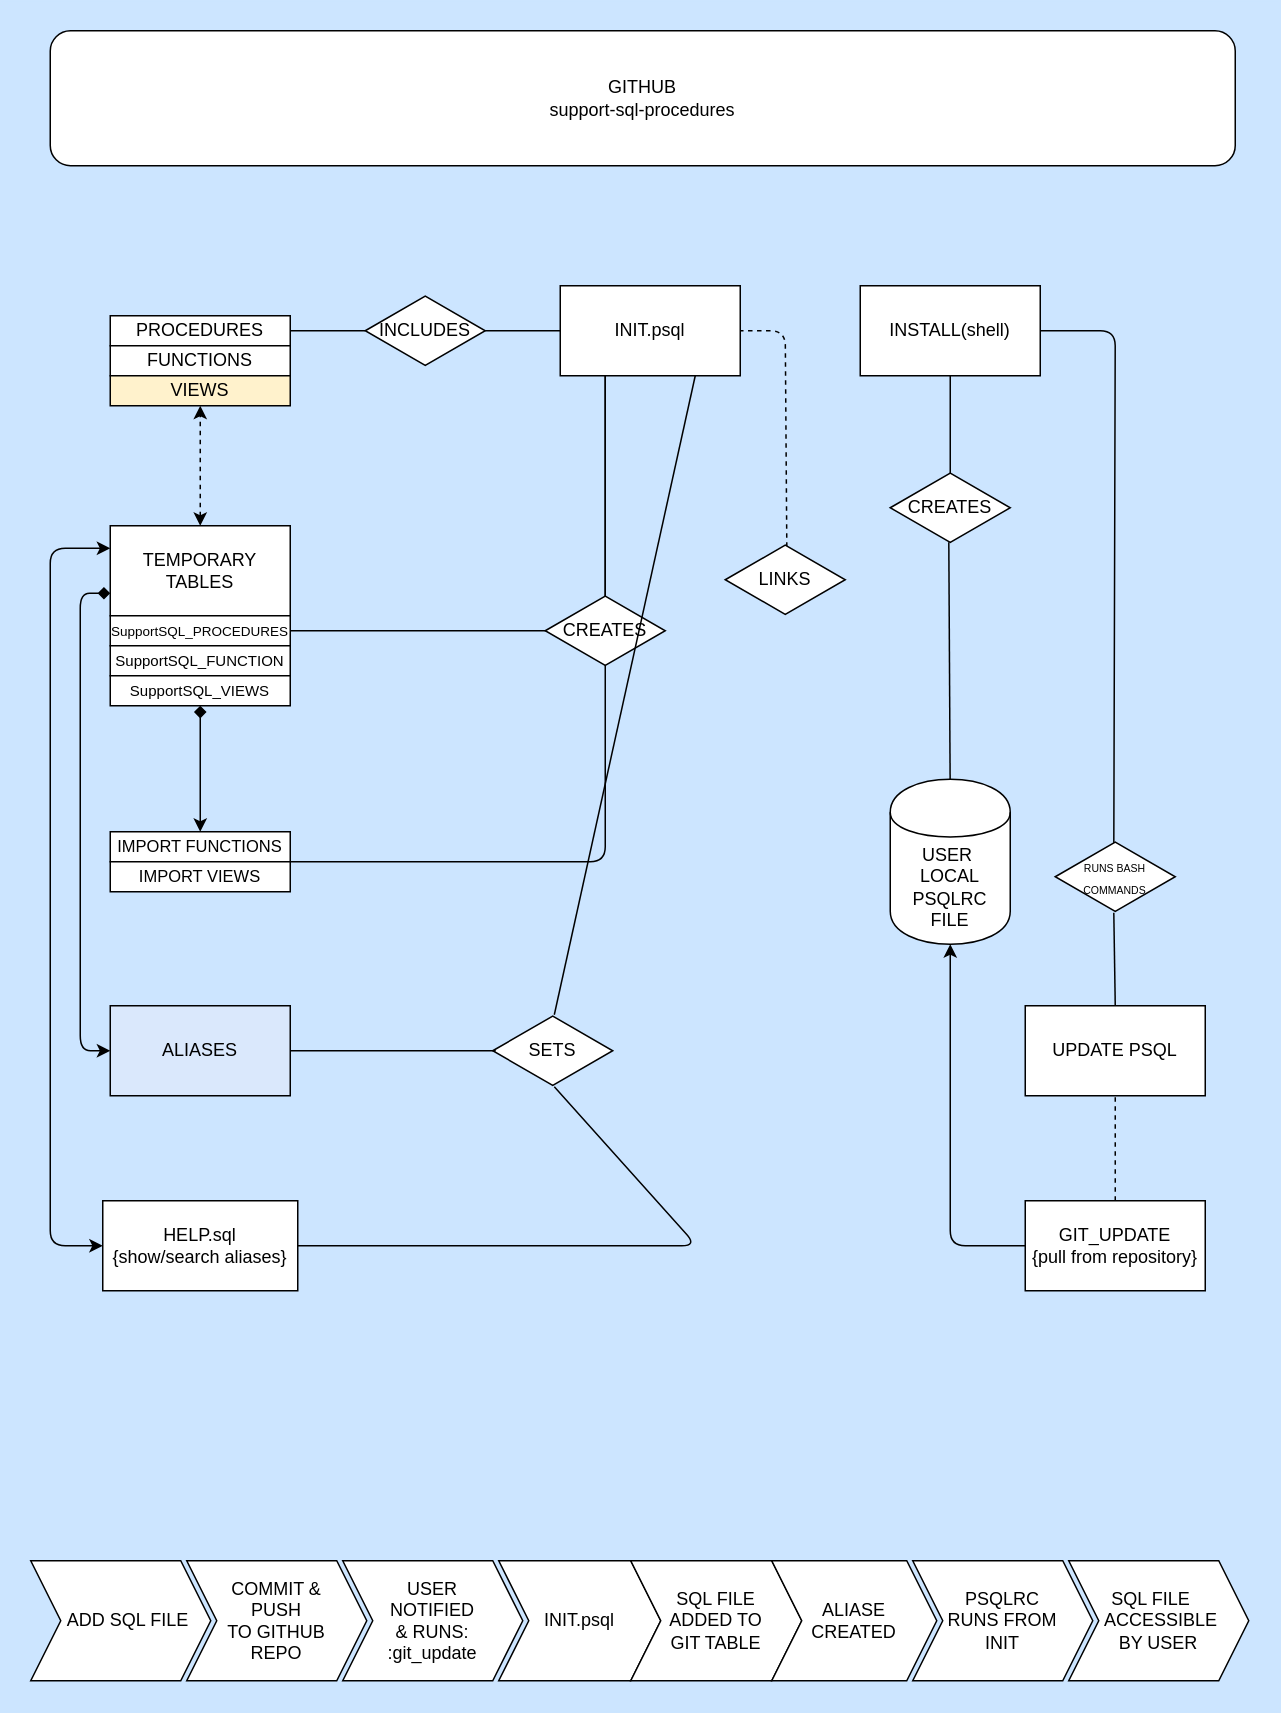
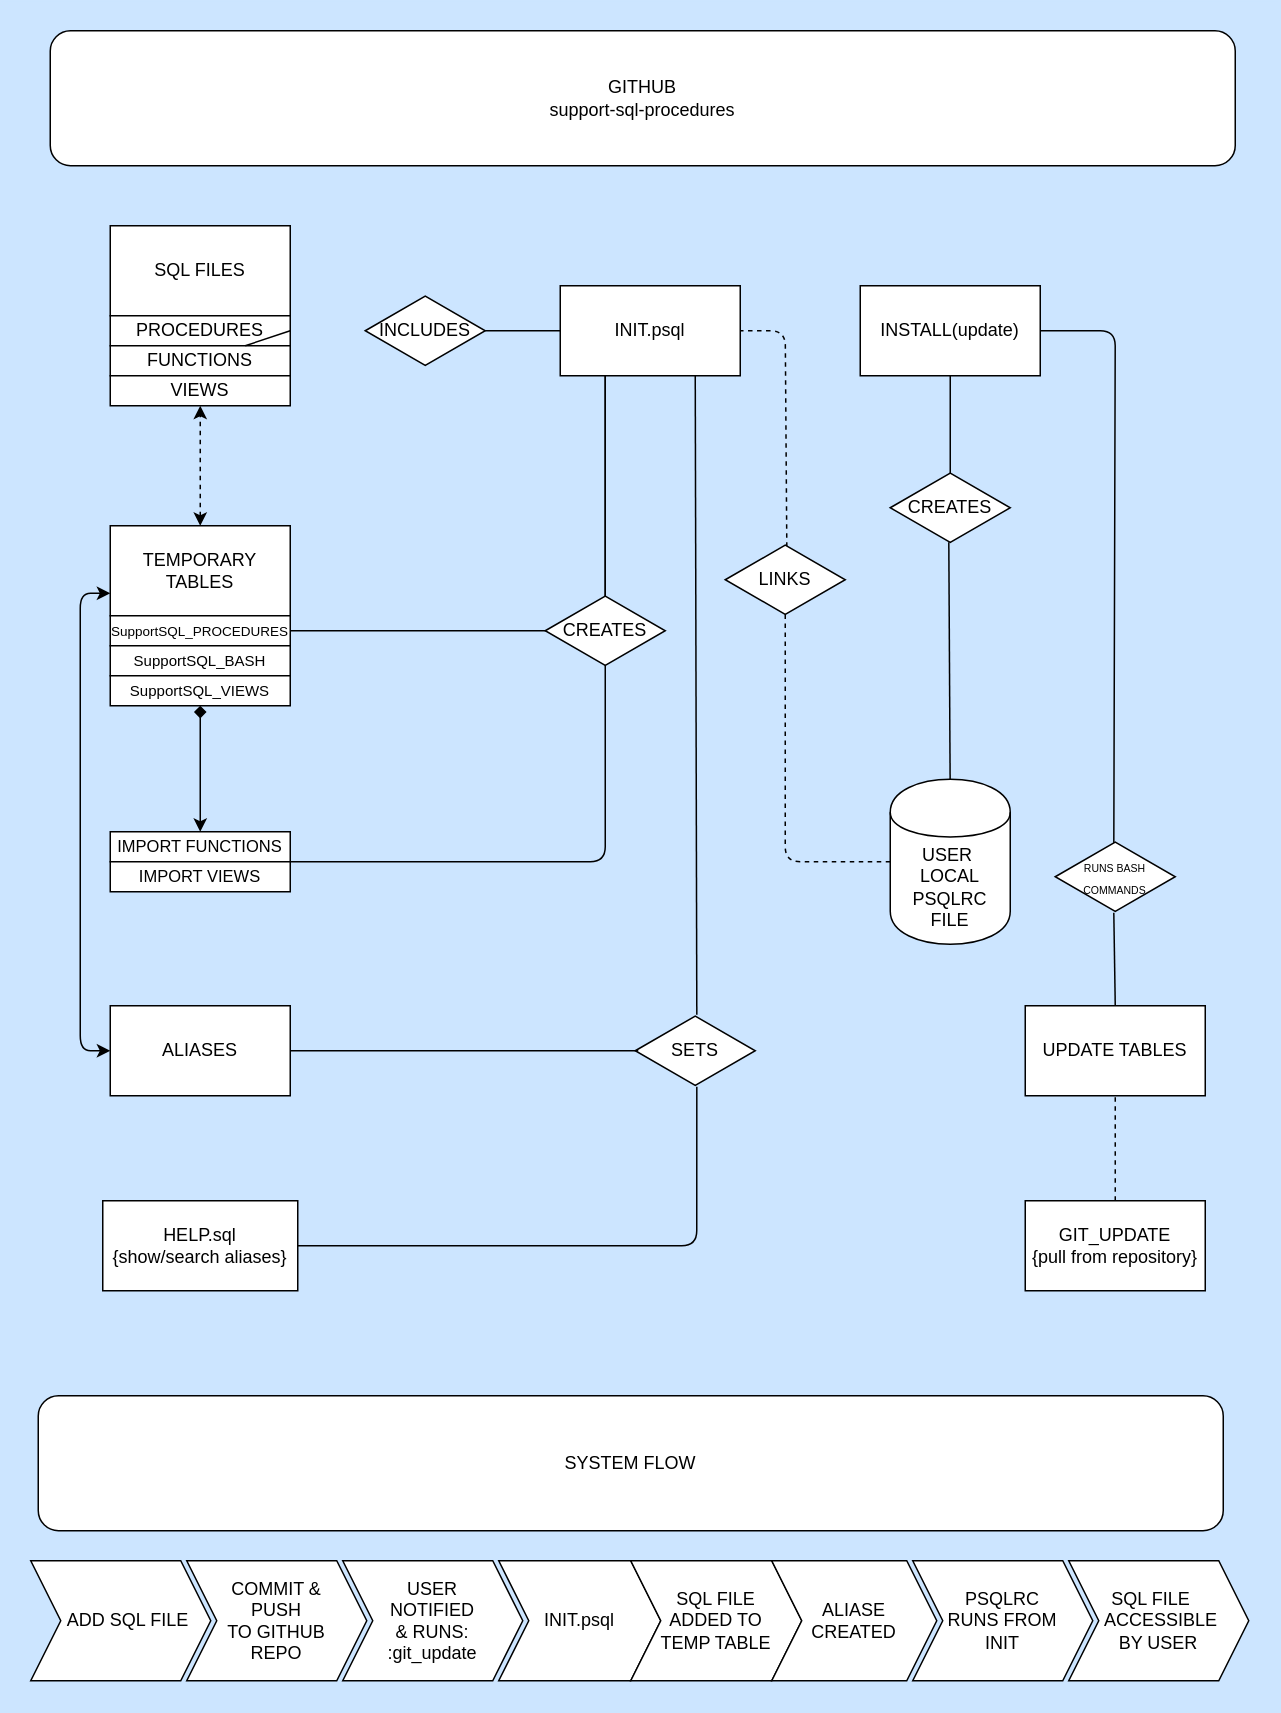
none -> (200, 271)
(327, 331) -> (268, 338)
(950, 331) -> (950, 331)
(200, 391) -> (200, 391)
(98, 593) -> (99, 593)
(200, 661) -> (200, 661)
none -> (785, 786)
(50, 892) -> none
(200, 1051) -> (200, 1051)
(553, 1051) -> (695, 1051)
(1115, 1051) -> (1115, 1051)
(950, 1132) -> none
none -> (631, 1463)
(716, 1621) -> (716, 1621)
